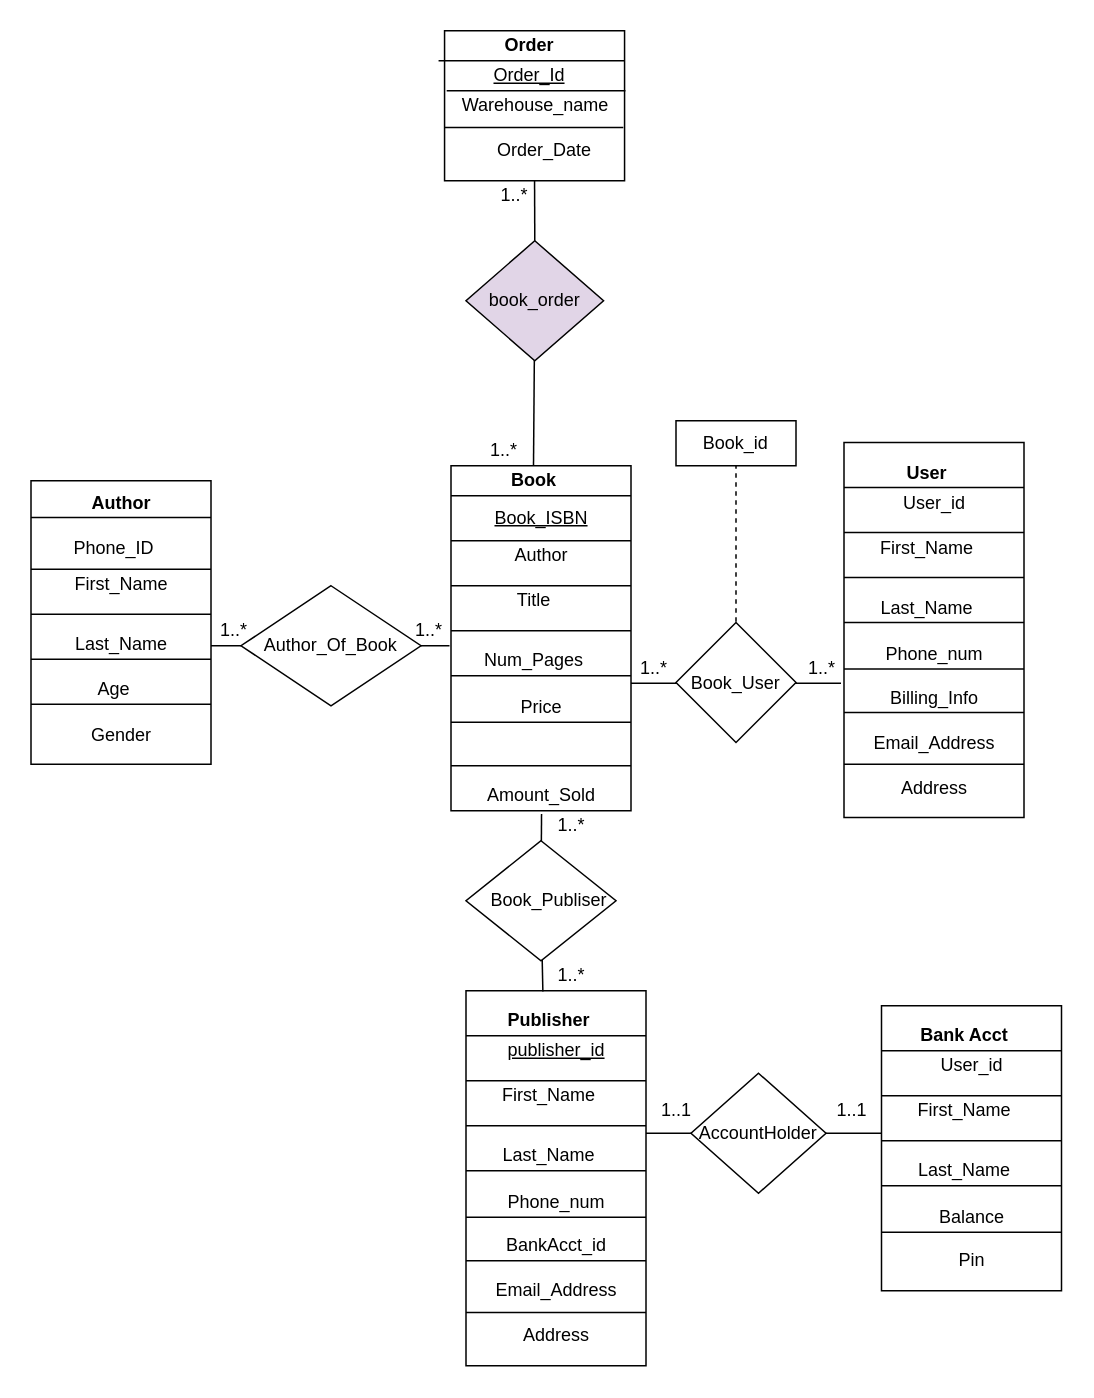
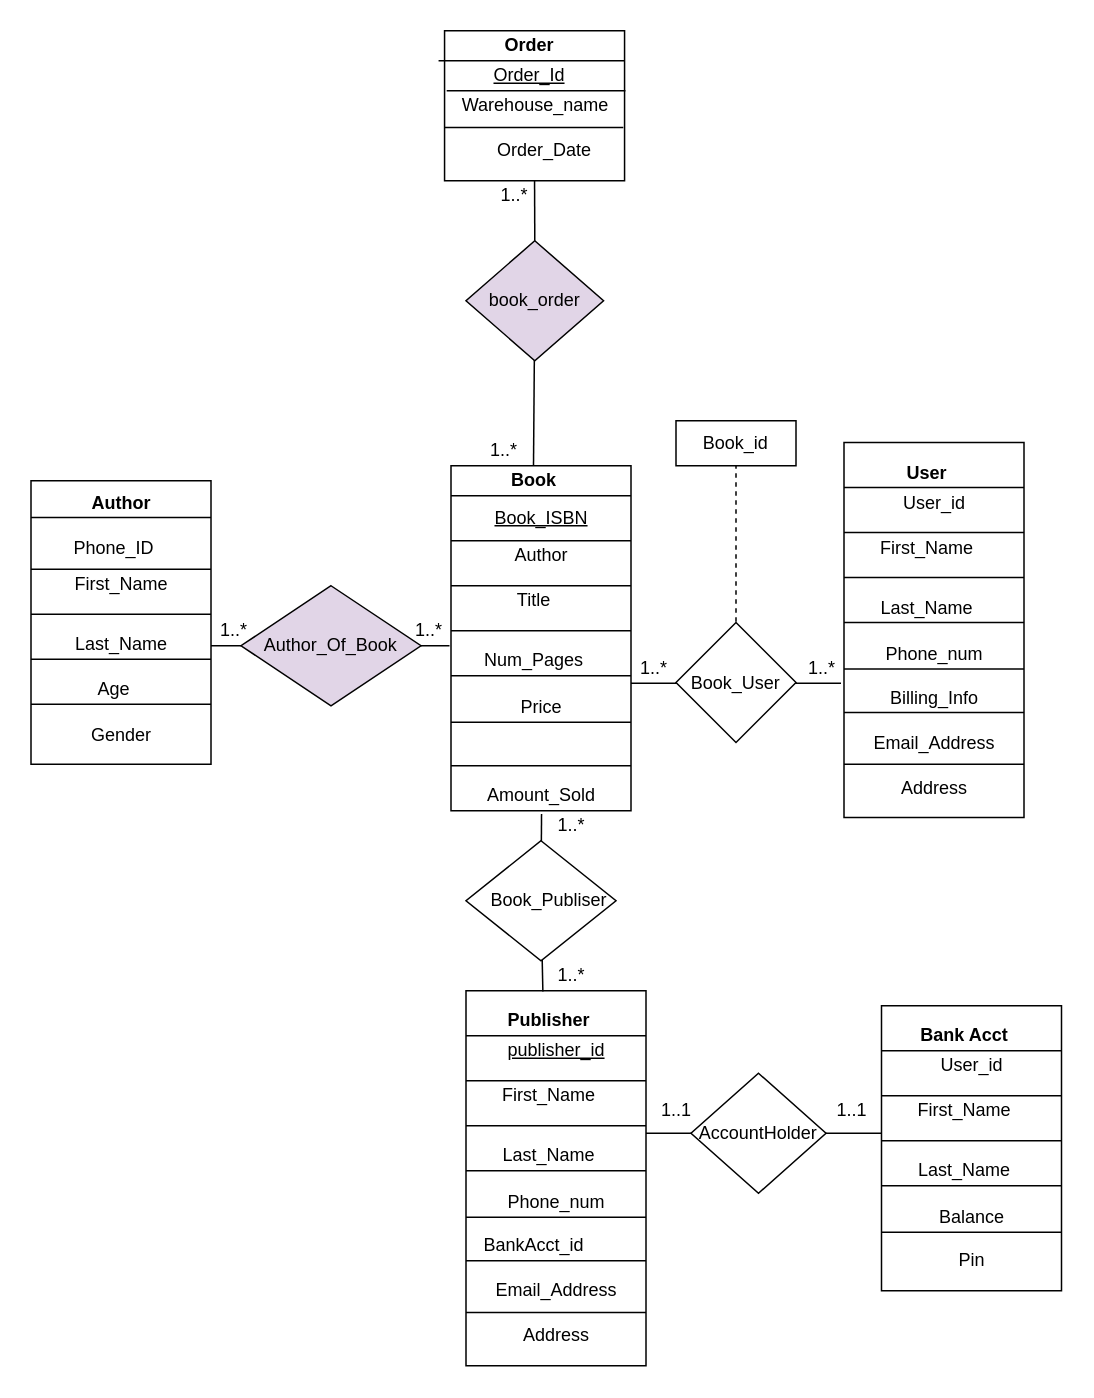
(331, 646) -> (331, 646)
(556, 1246) -> (533, 1246)
